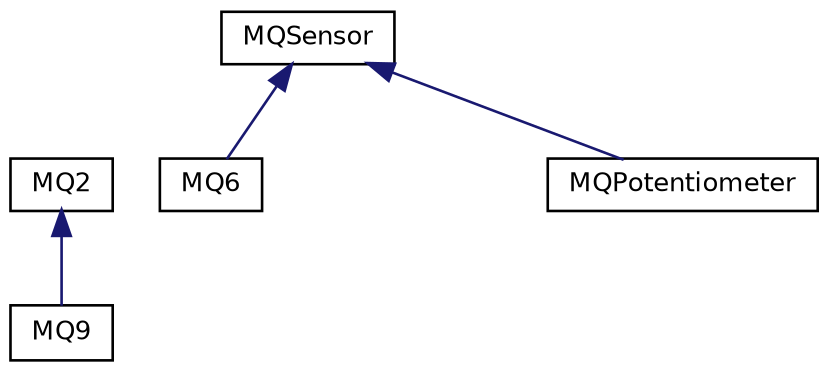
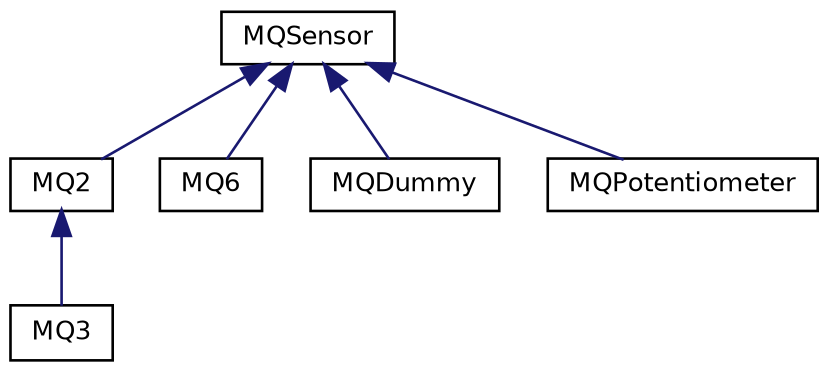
none -> (173, 118)
none -> (405, 185)
(62, 333) -> (62, 333)
